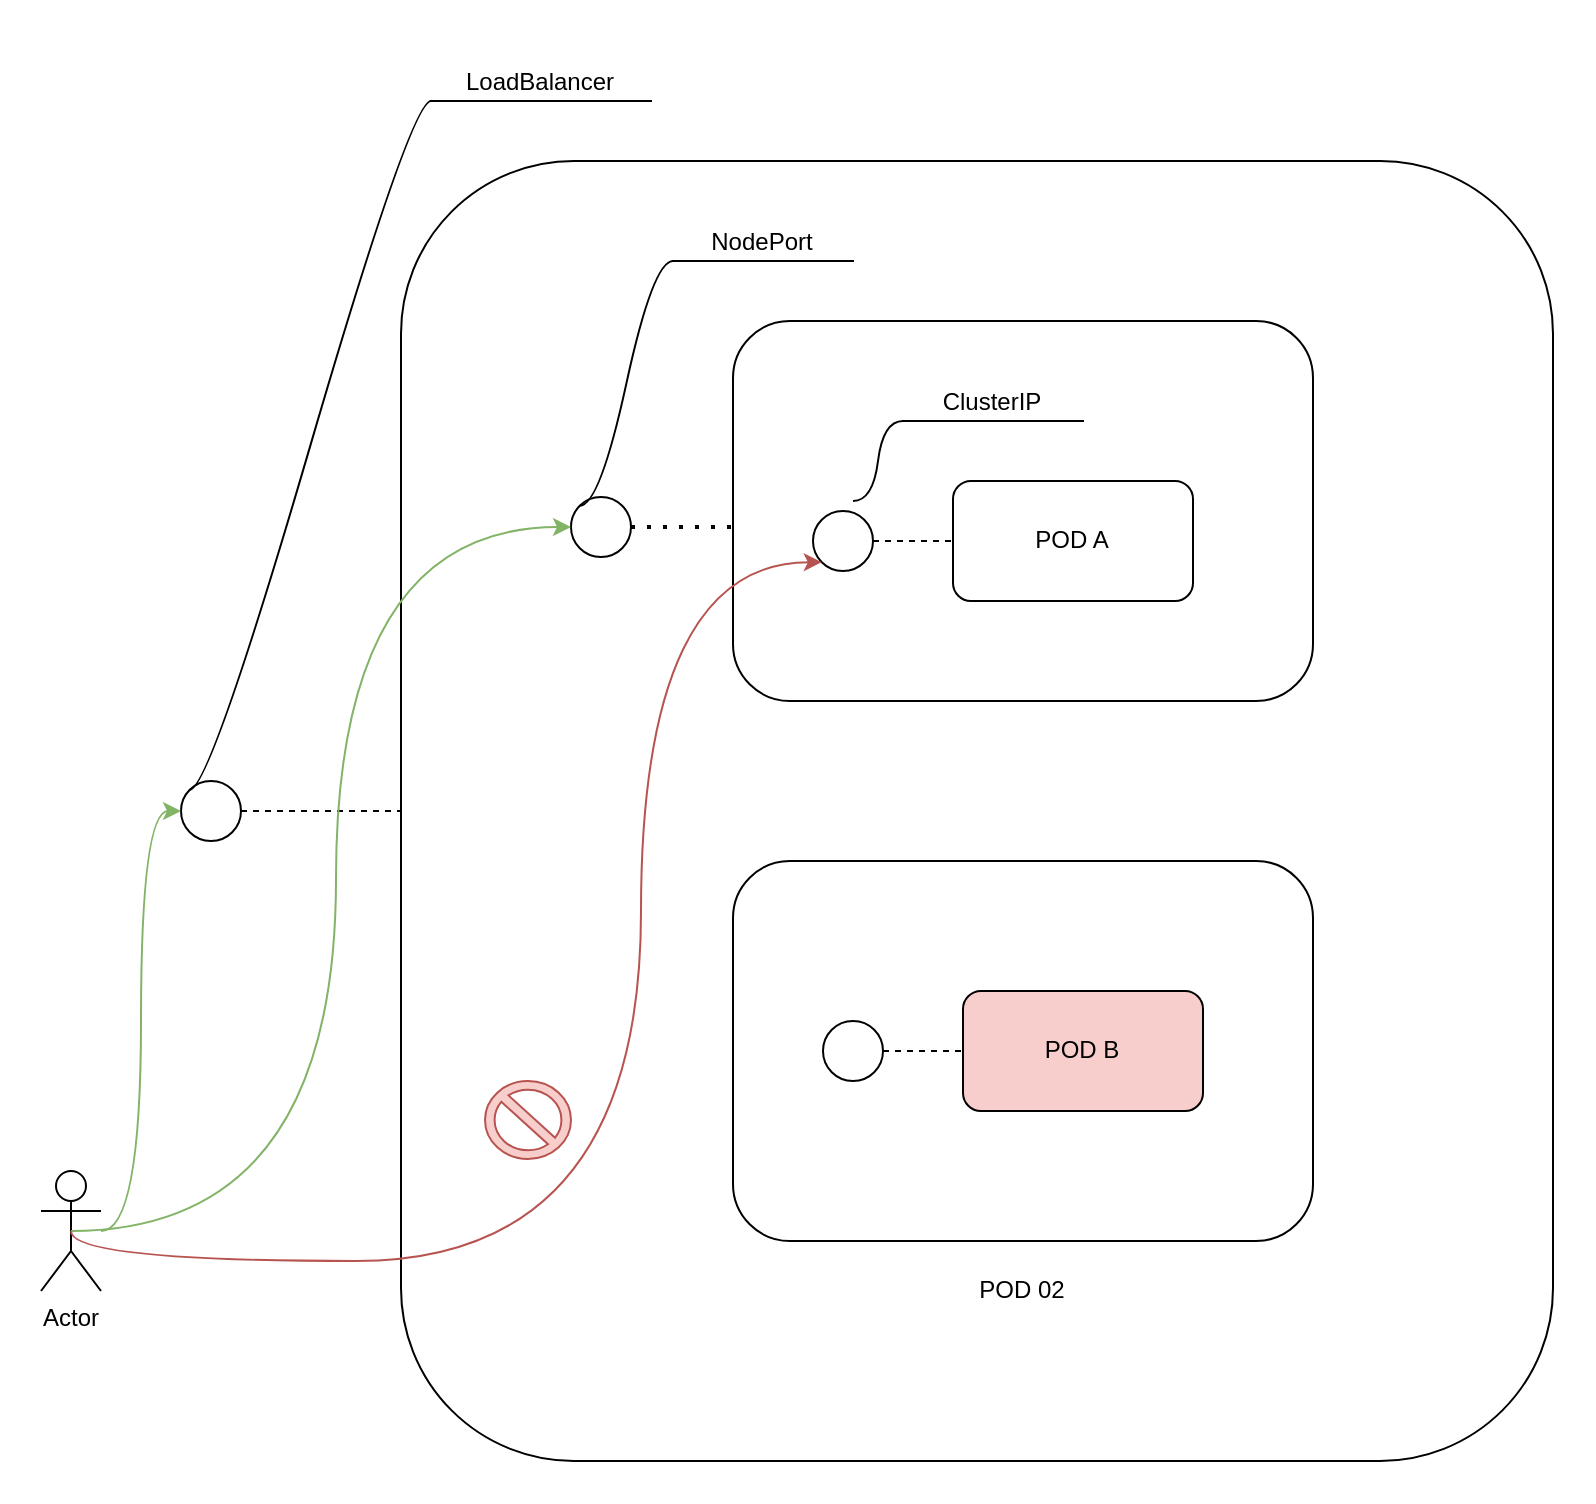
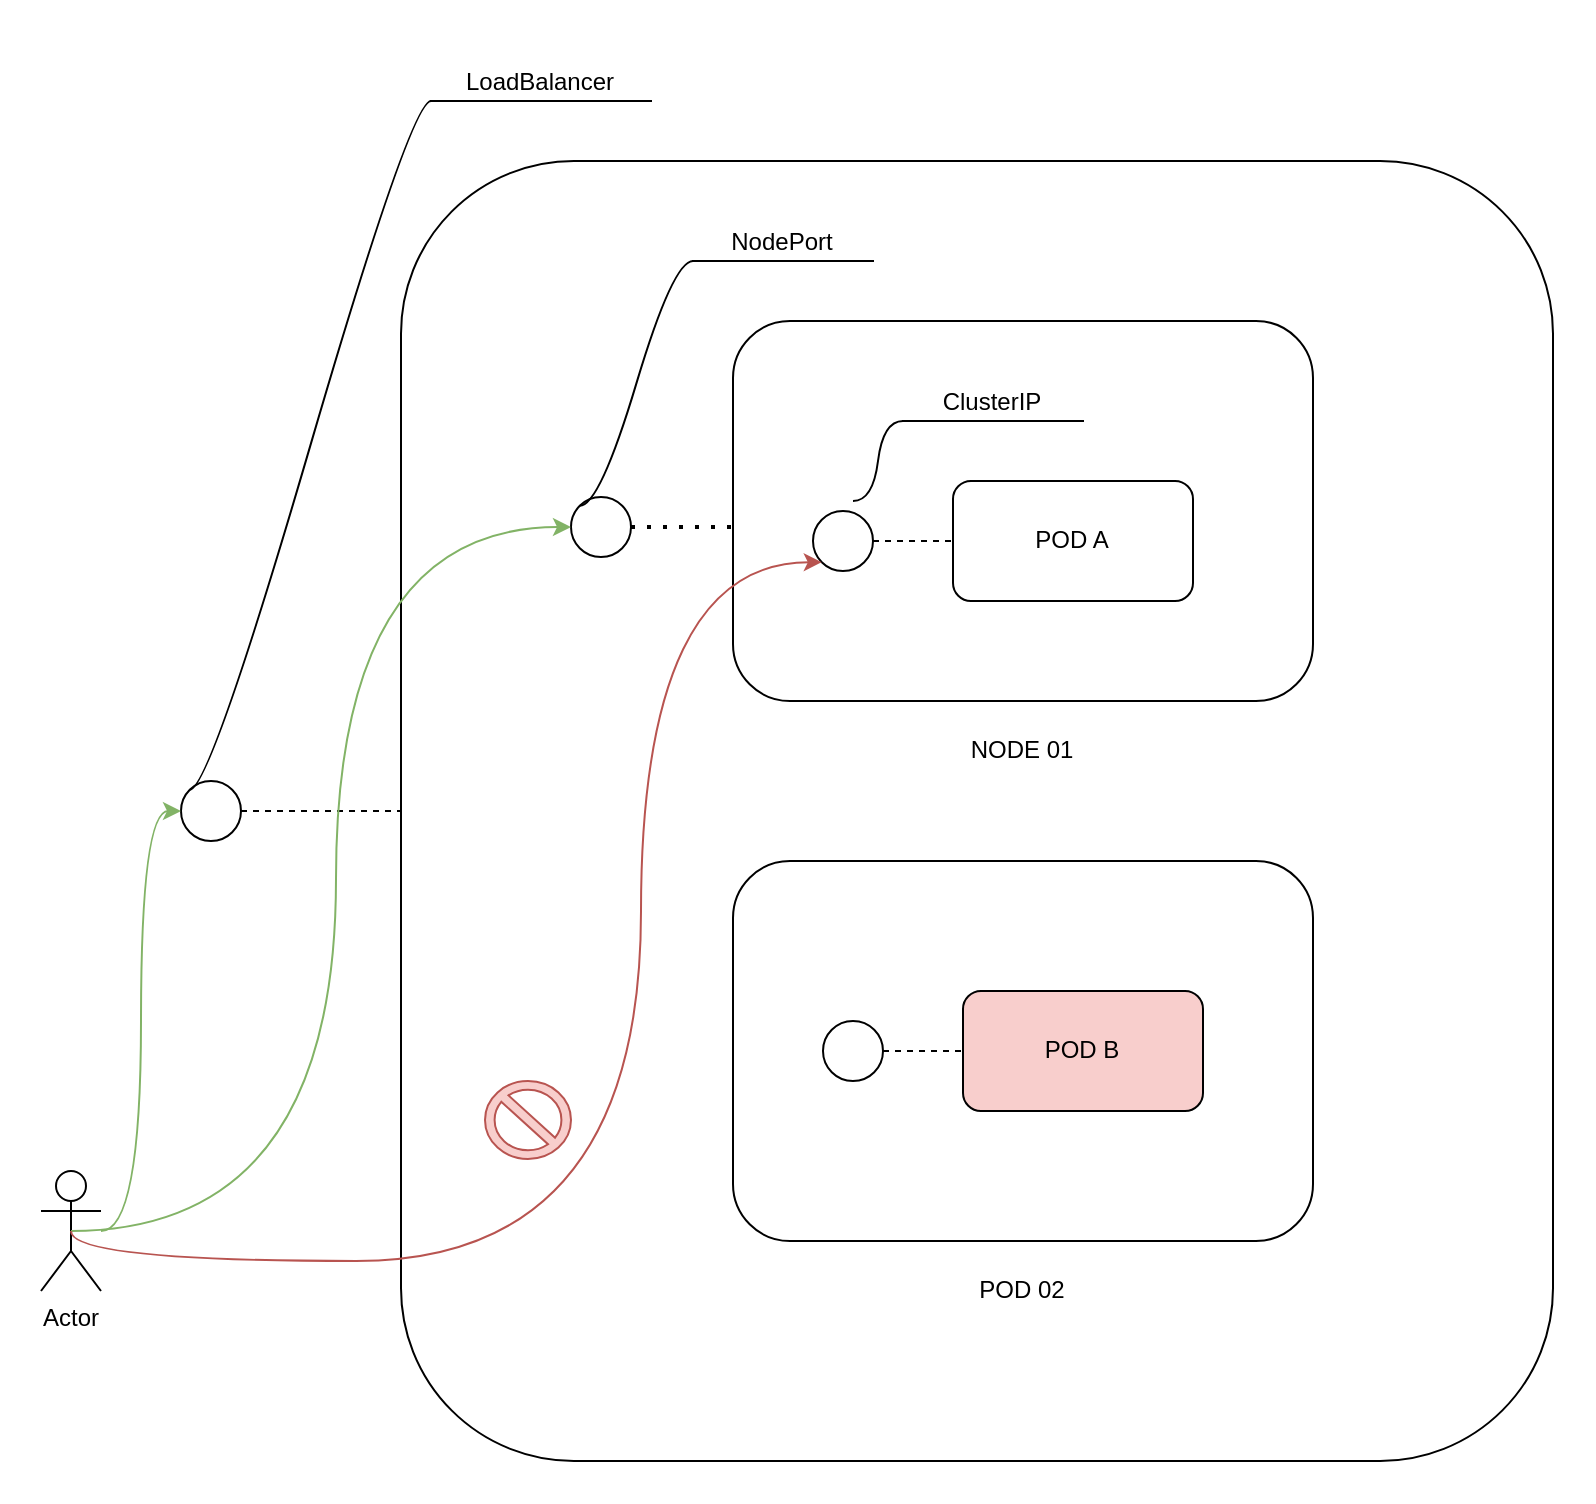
(763, 231) -> (783, 231)
none -> (1023, 751)
